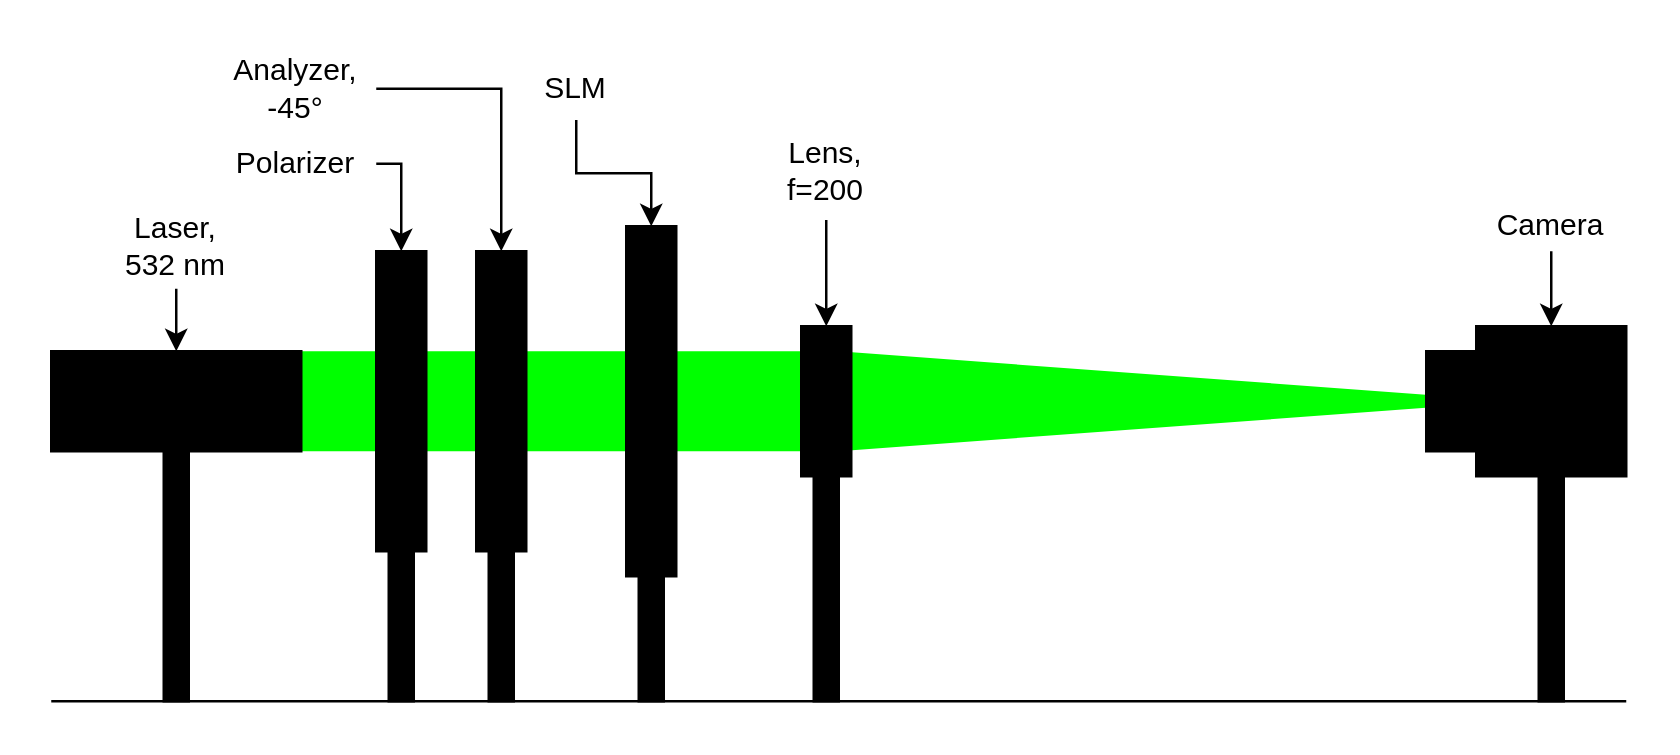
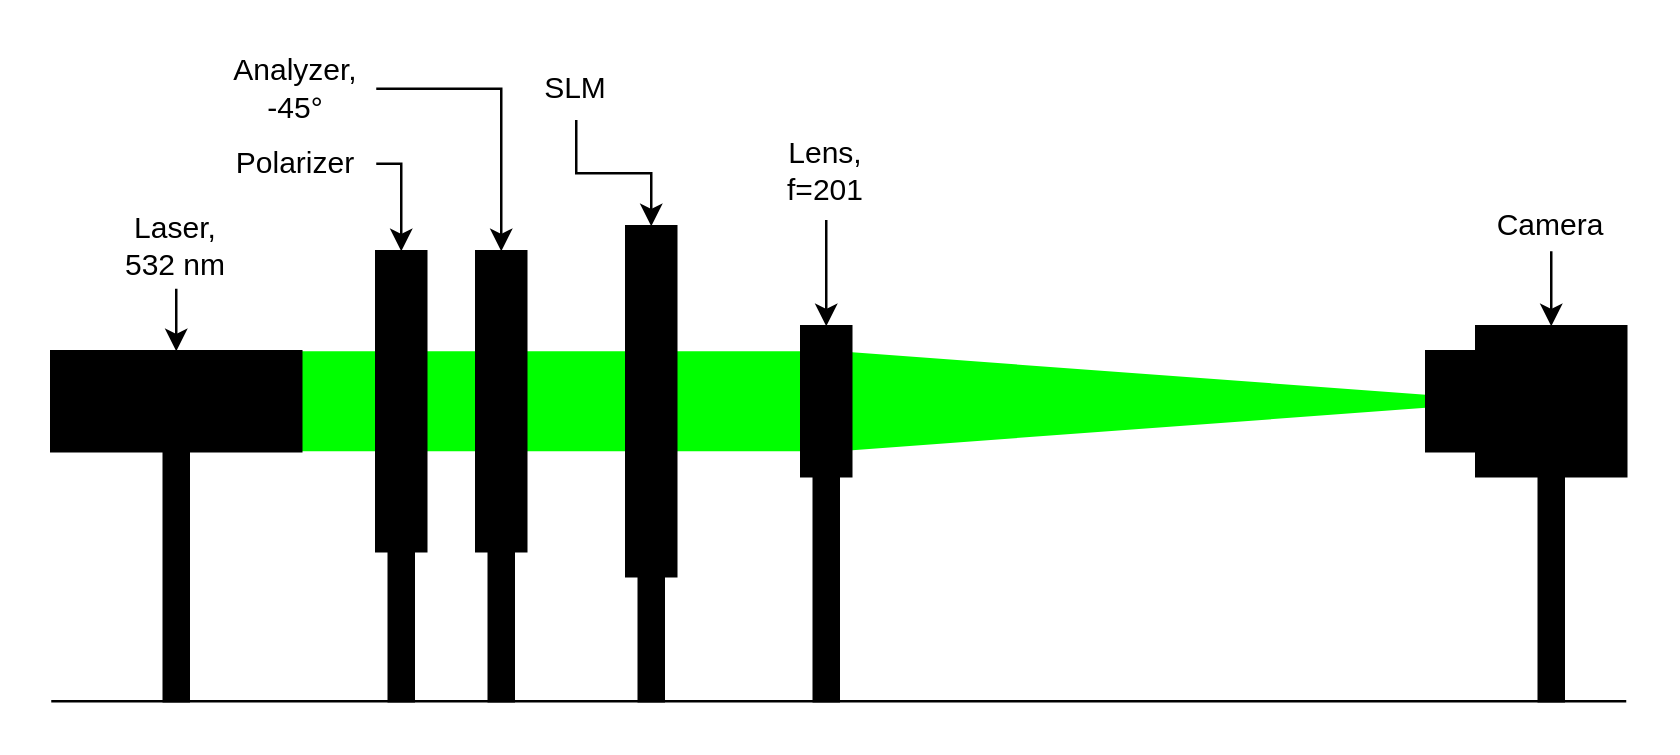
(826, 171) -> (826, 171)
